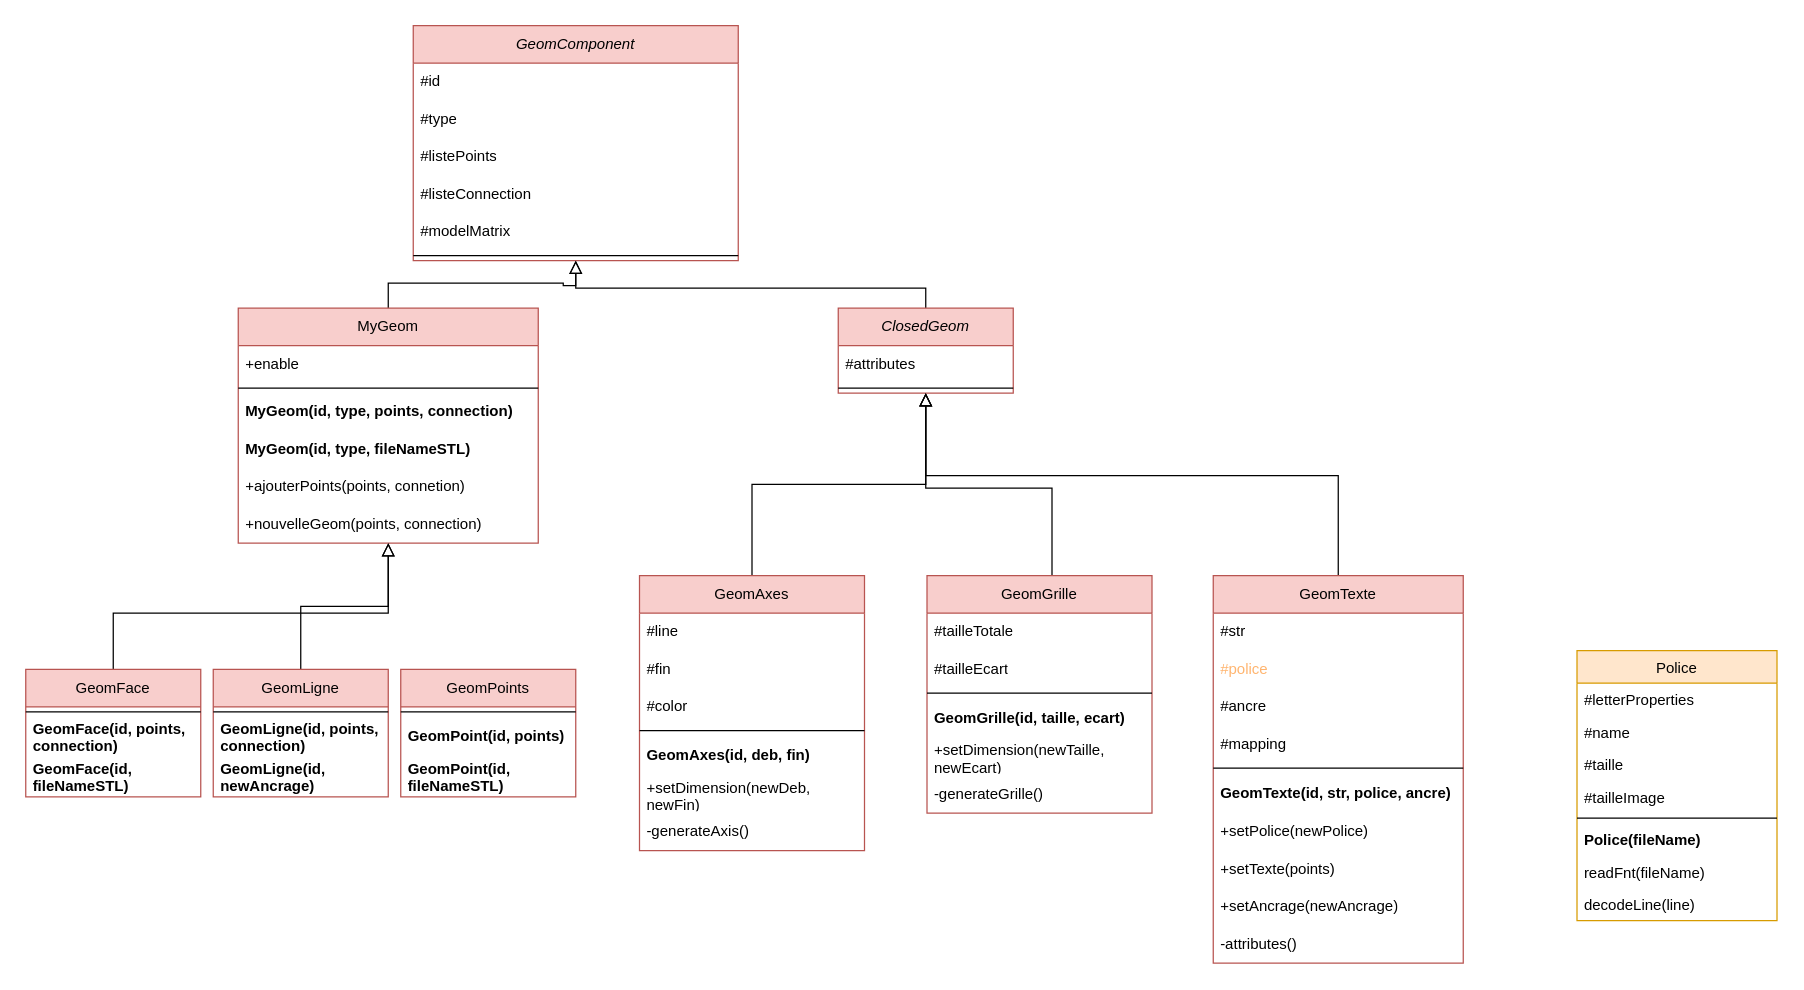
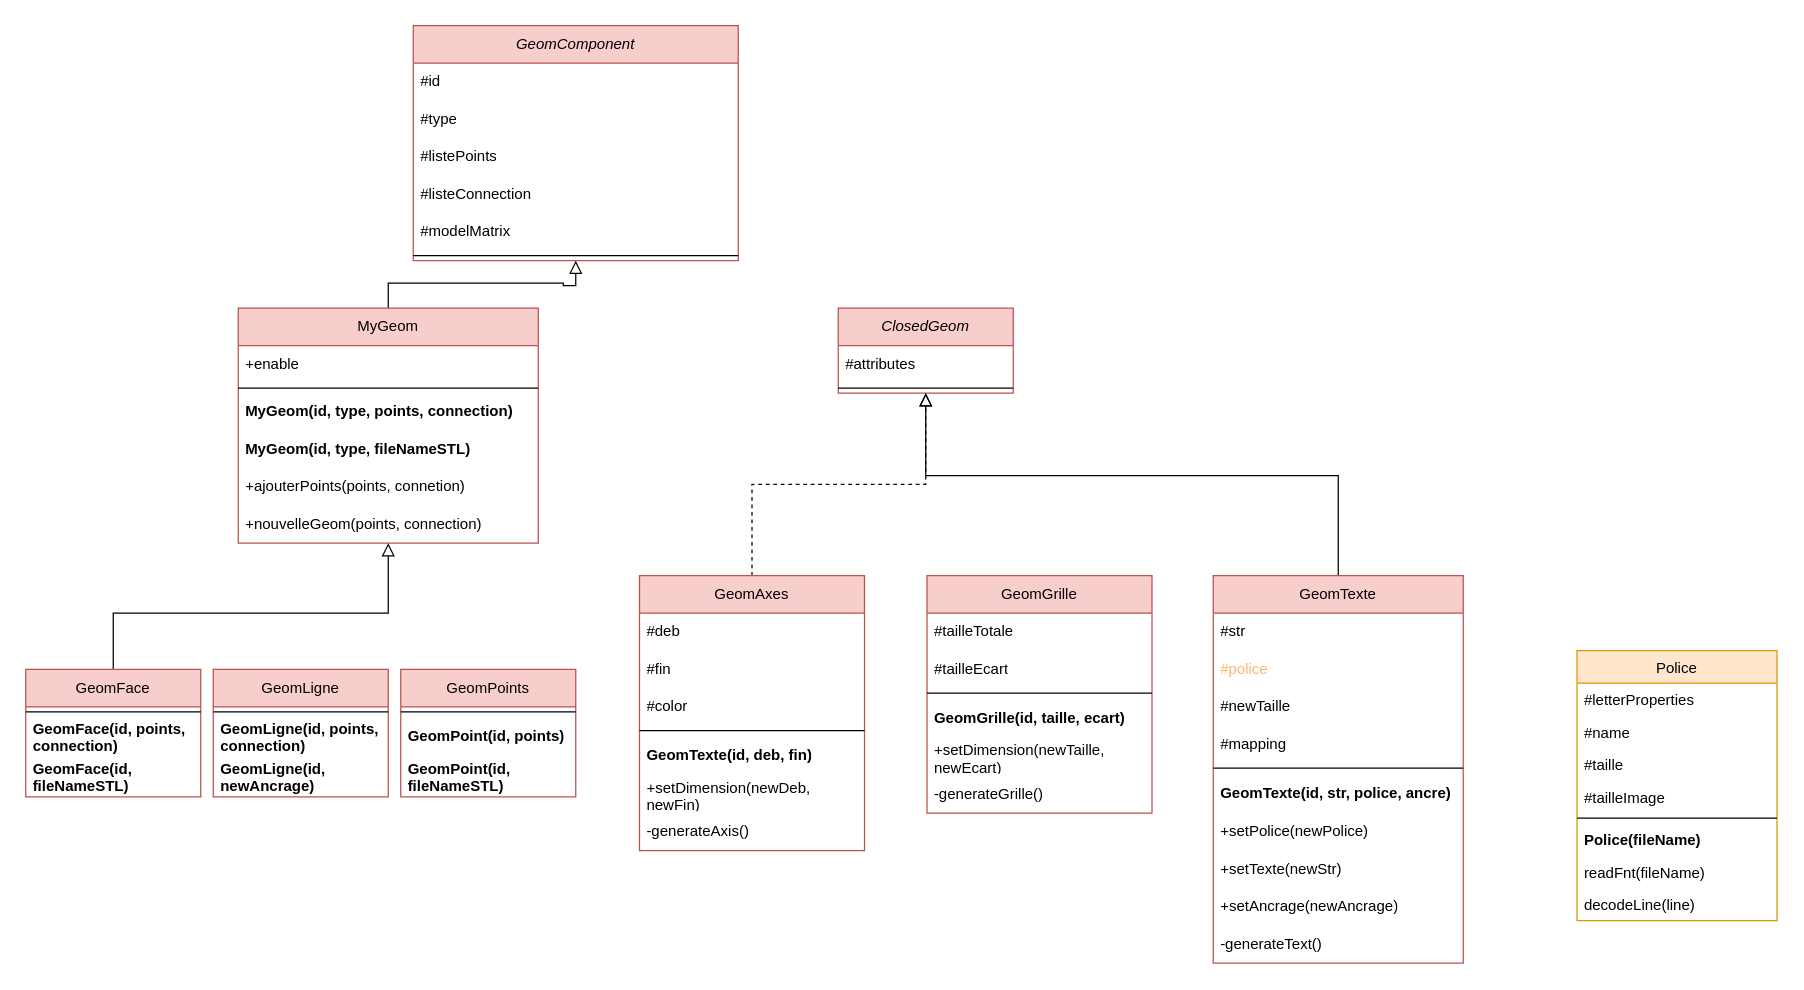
(760, 288) -> none
(792, 484) -> (792, 484)
(1031, 488) -> none
(311, 606) -> none
(664, 632) -> (664, 632)
(1246, 707) -> (1257, 707)
(728, 756) -> (732, 756)
(1290, 869) -> (1292, 869)
(1273, 944) -> (1284, 944)
